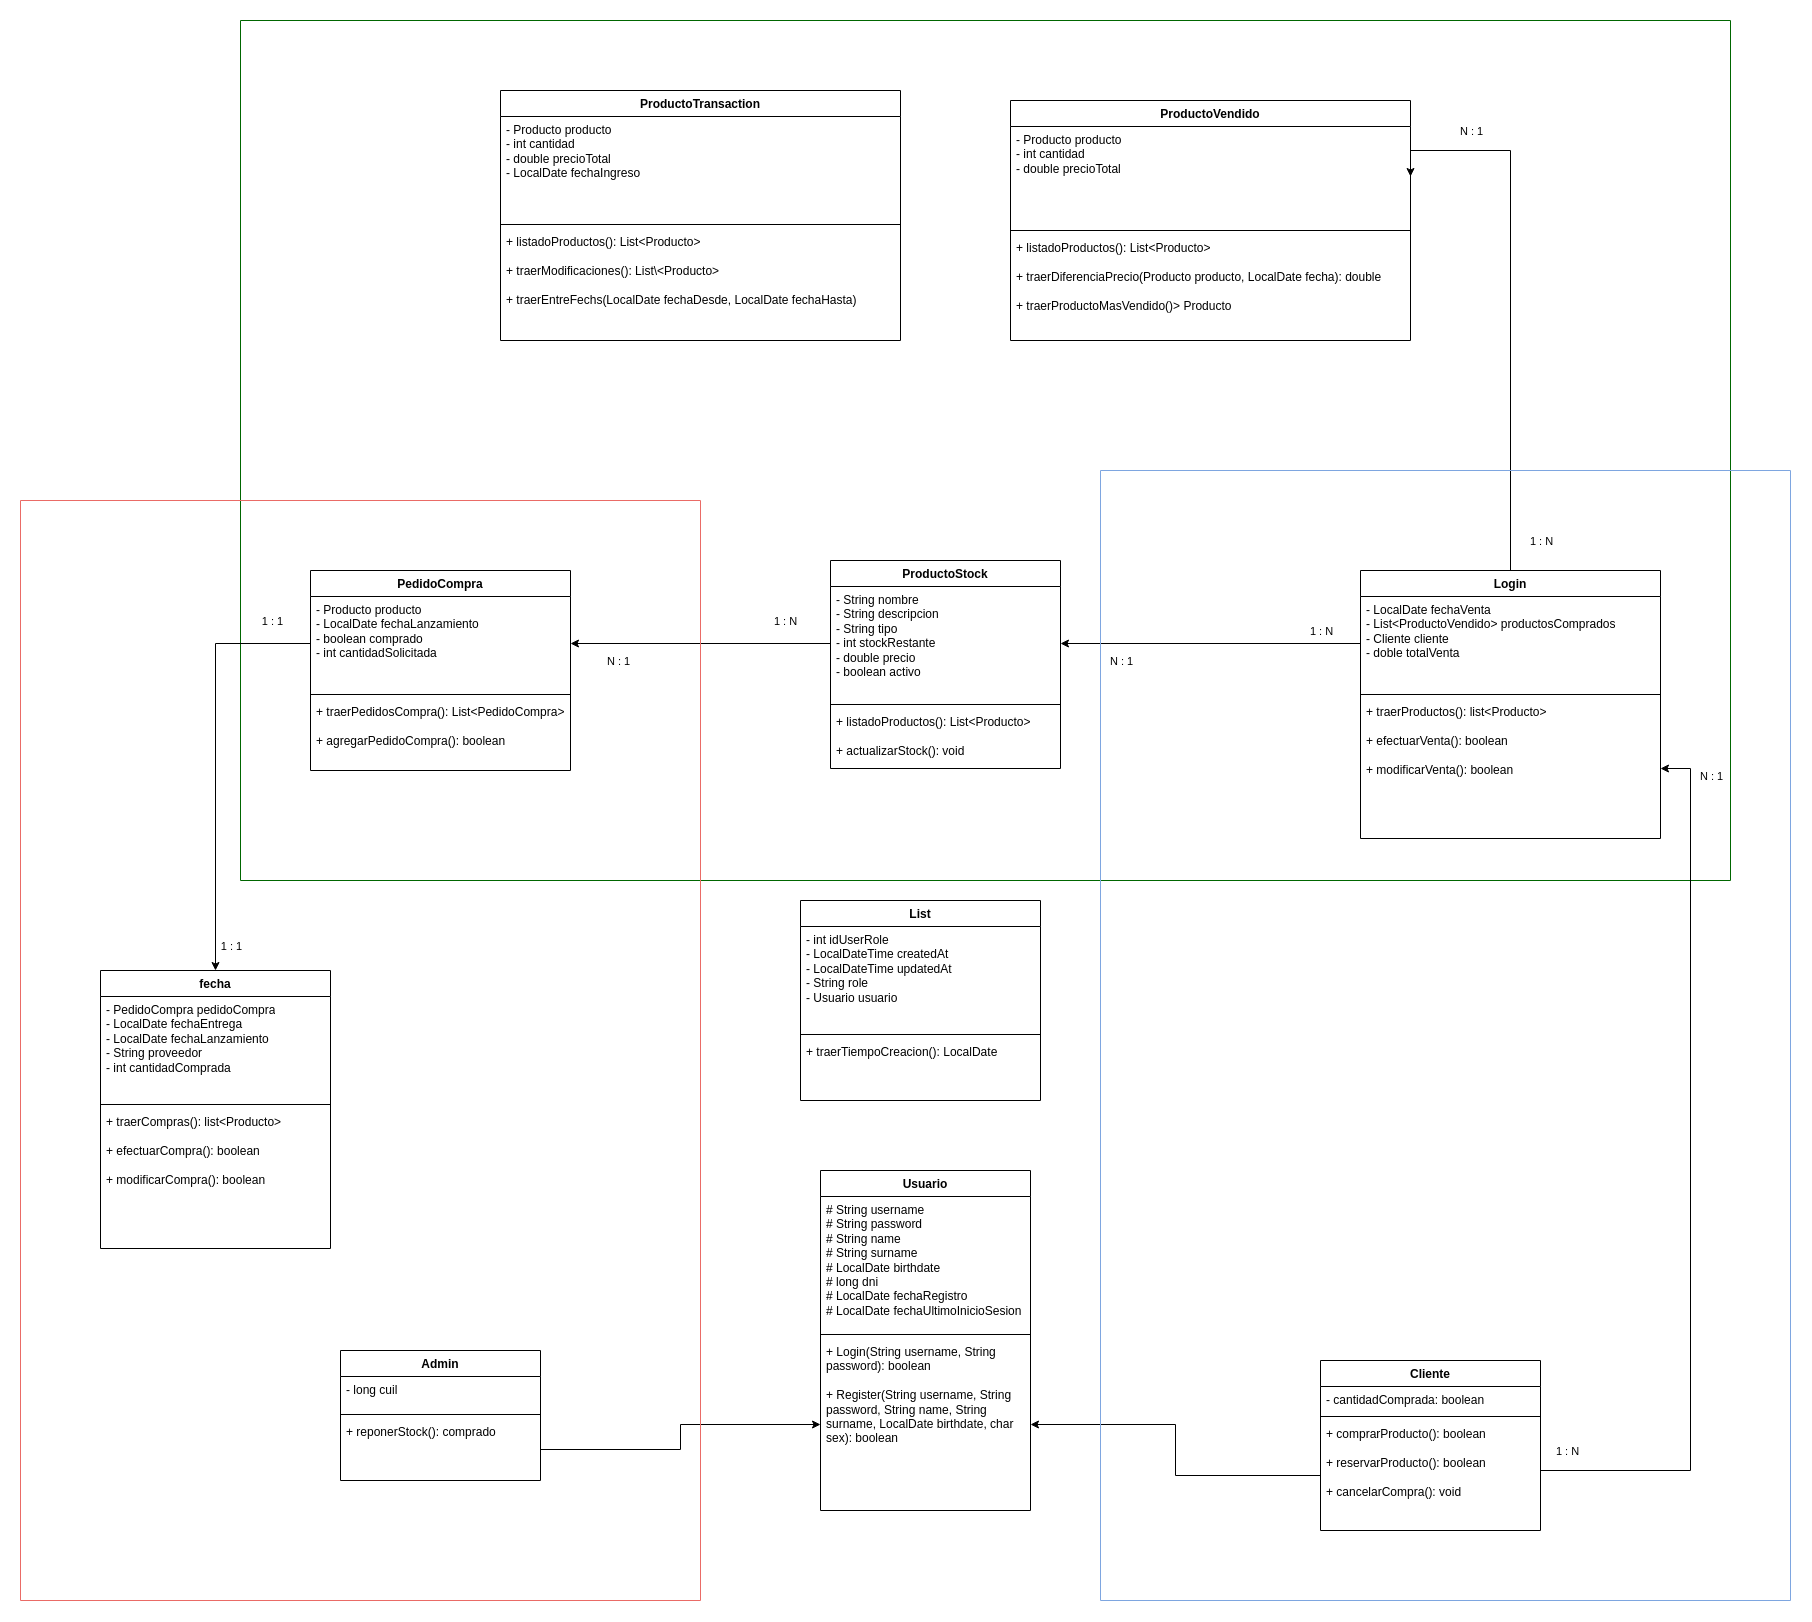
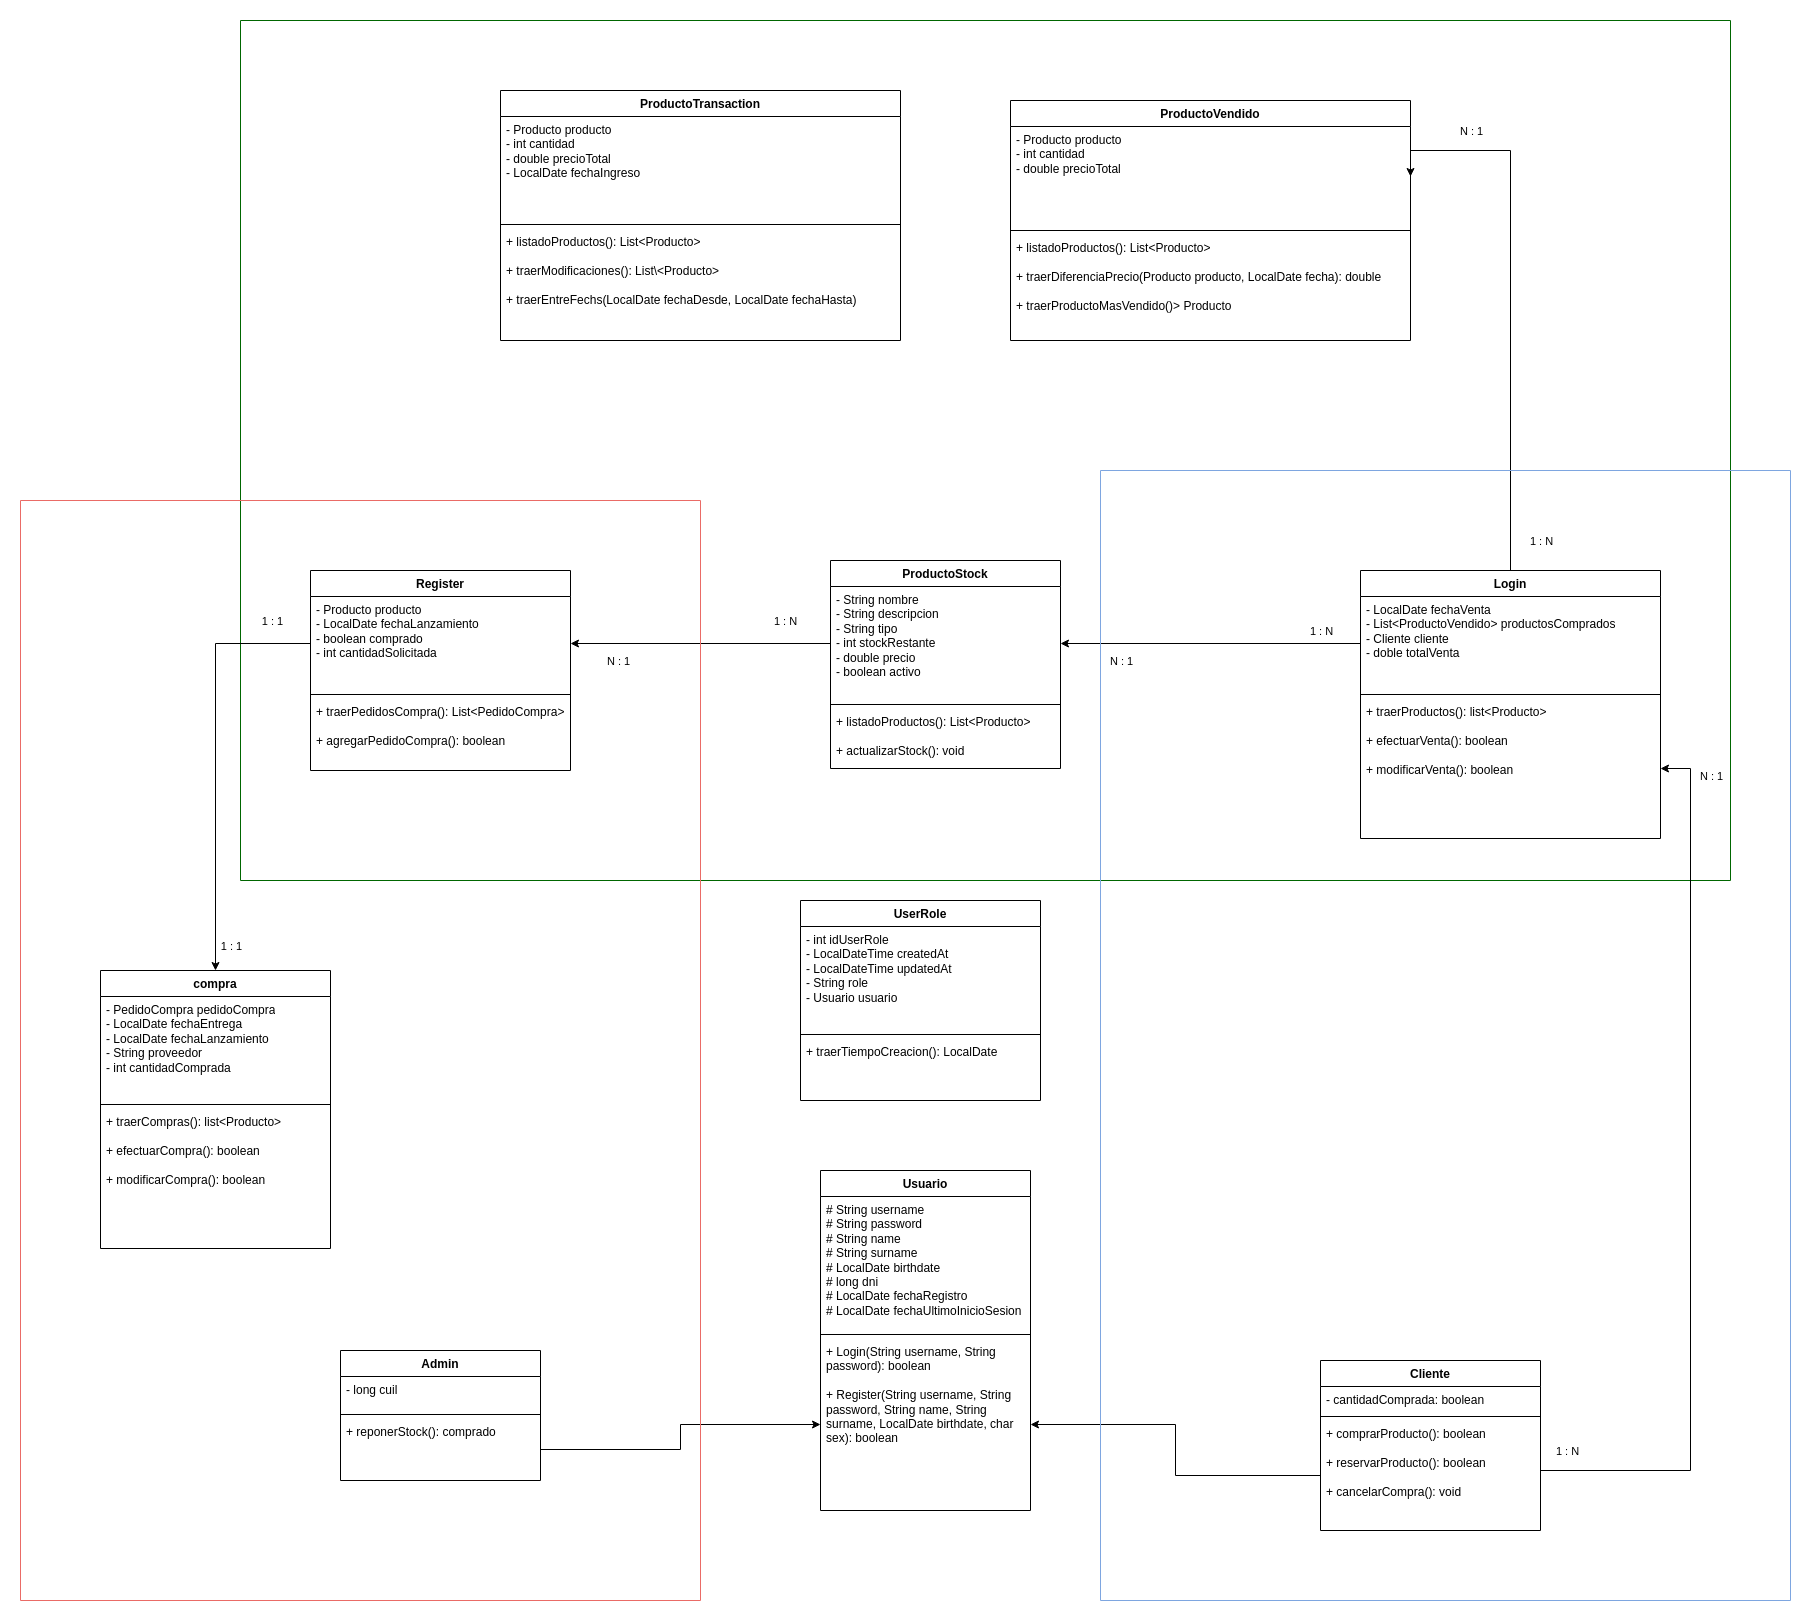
(441, 585) -> (441, 585)
(921, 915) -> (921, 915)
(216, 985) -> (216, 985)
